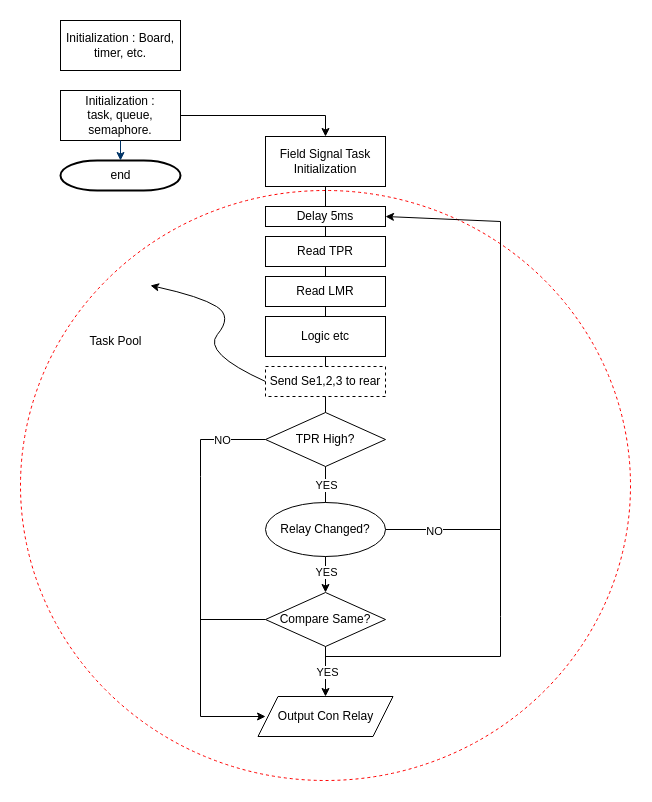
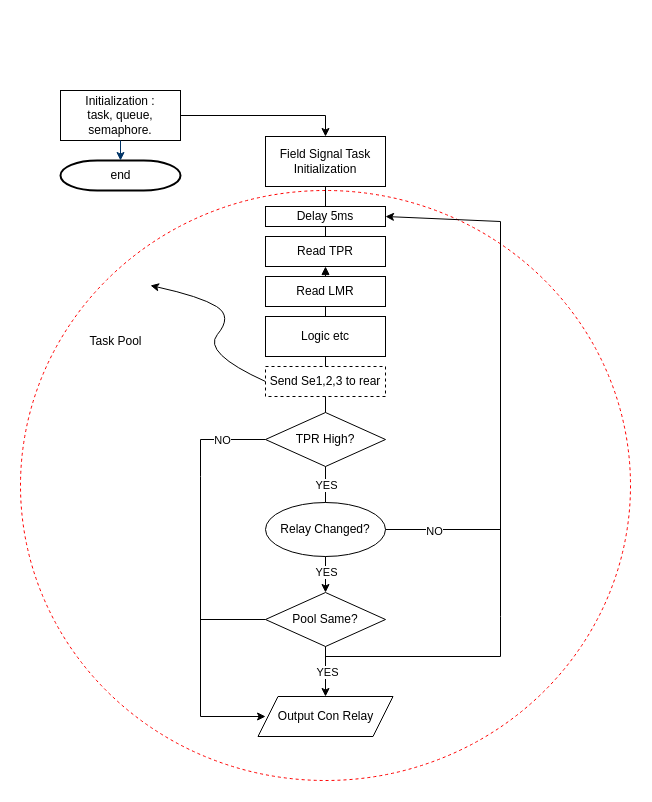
(121, 46) -> none
(326, 273) -> (326, 277)
(326, 620) -> (326, 620)
